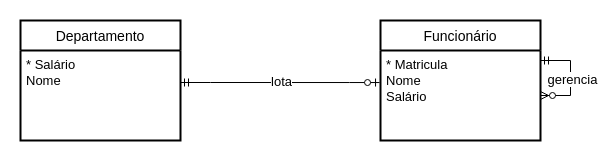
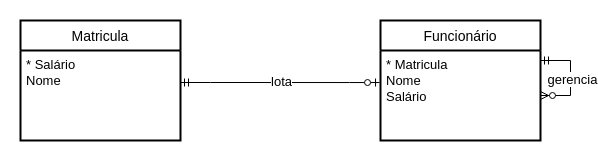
(100, 36) -> (100, 36)
